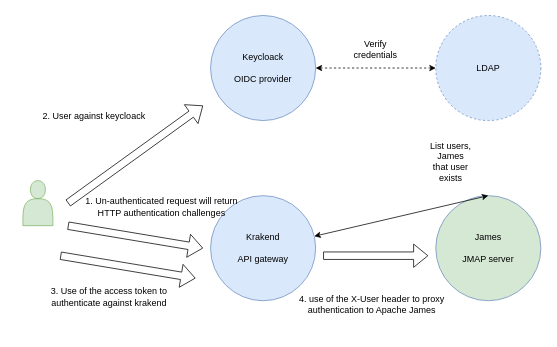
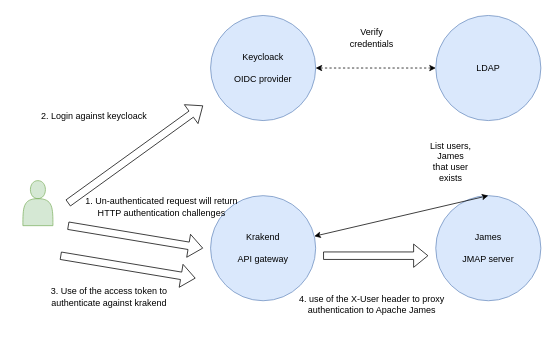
(375, 49) -> (372, 38)
(488, 68) -> (488, 68)
(94, 117) -> (94, 117)
(488, 248) -> (488, 248)
